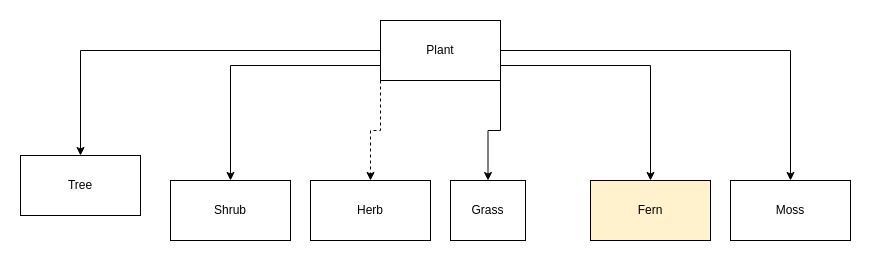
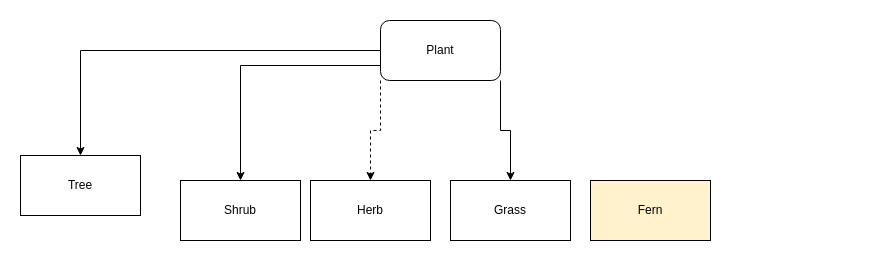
(441, 51) -> (441, 51)
(707, 51) -> none
(630, 66) -> none
(231, 211) -> (241, 211)
(488, 211) -> (511, 211)
(791, 211) -> none
